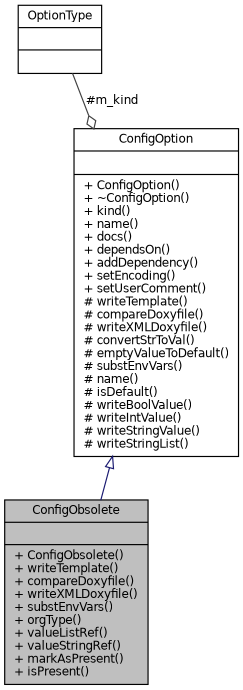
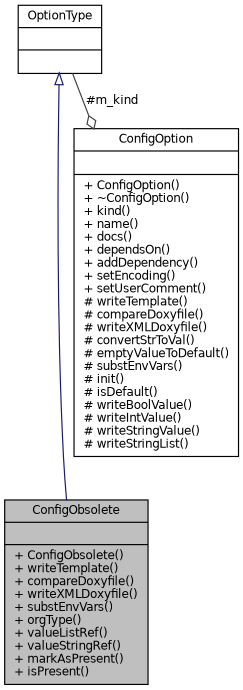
(111, 380) -> (104, 380)
(105, 484) -> (59, 293)
